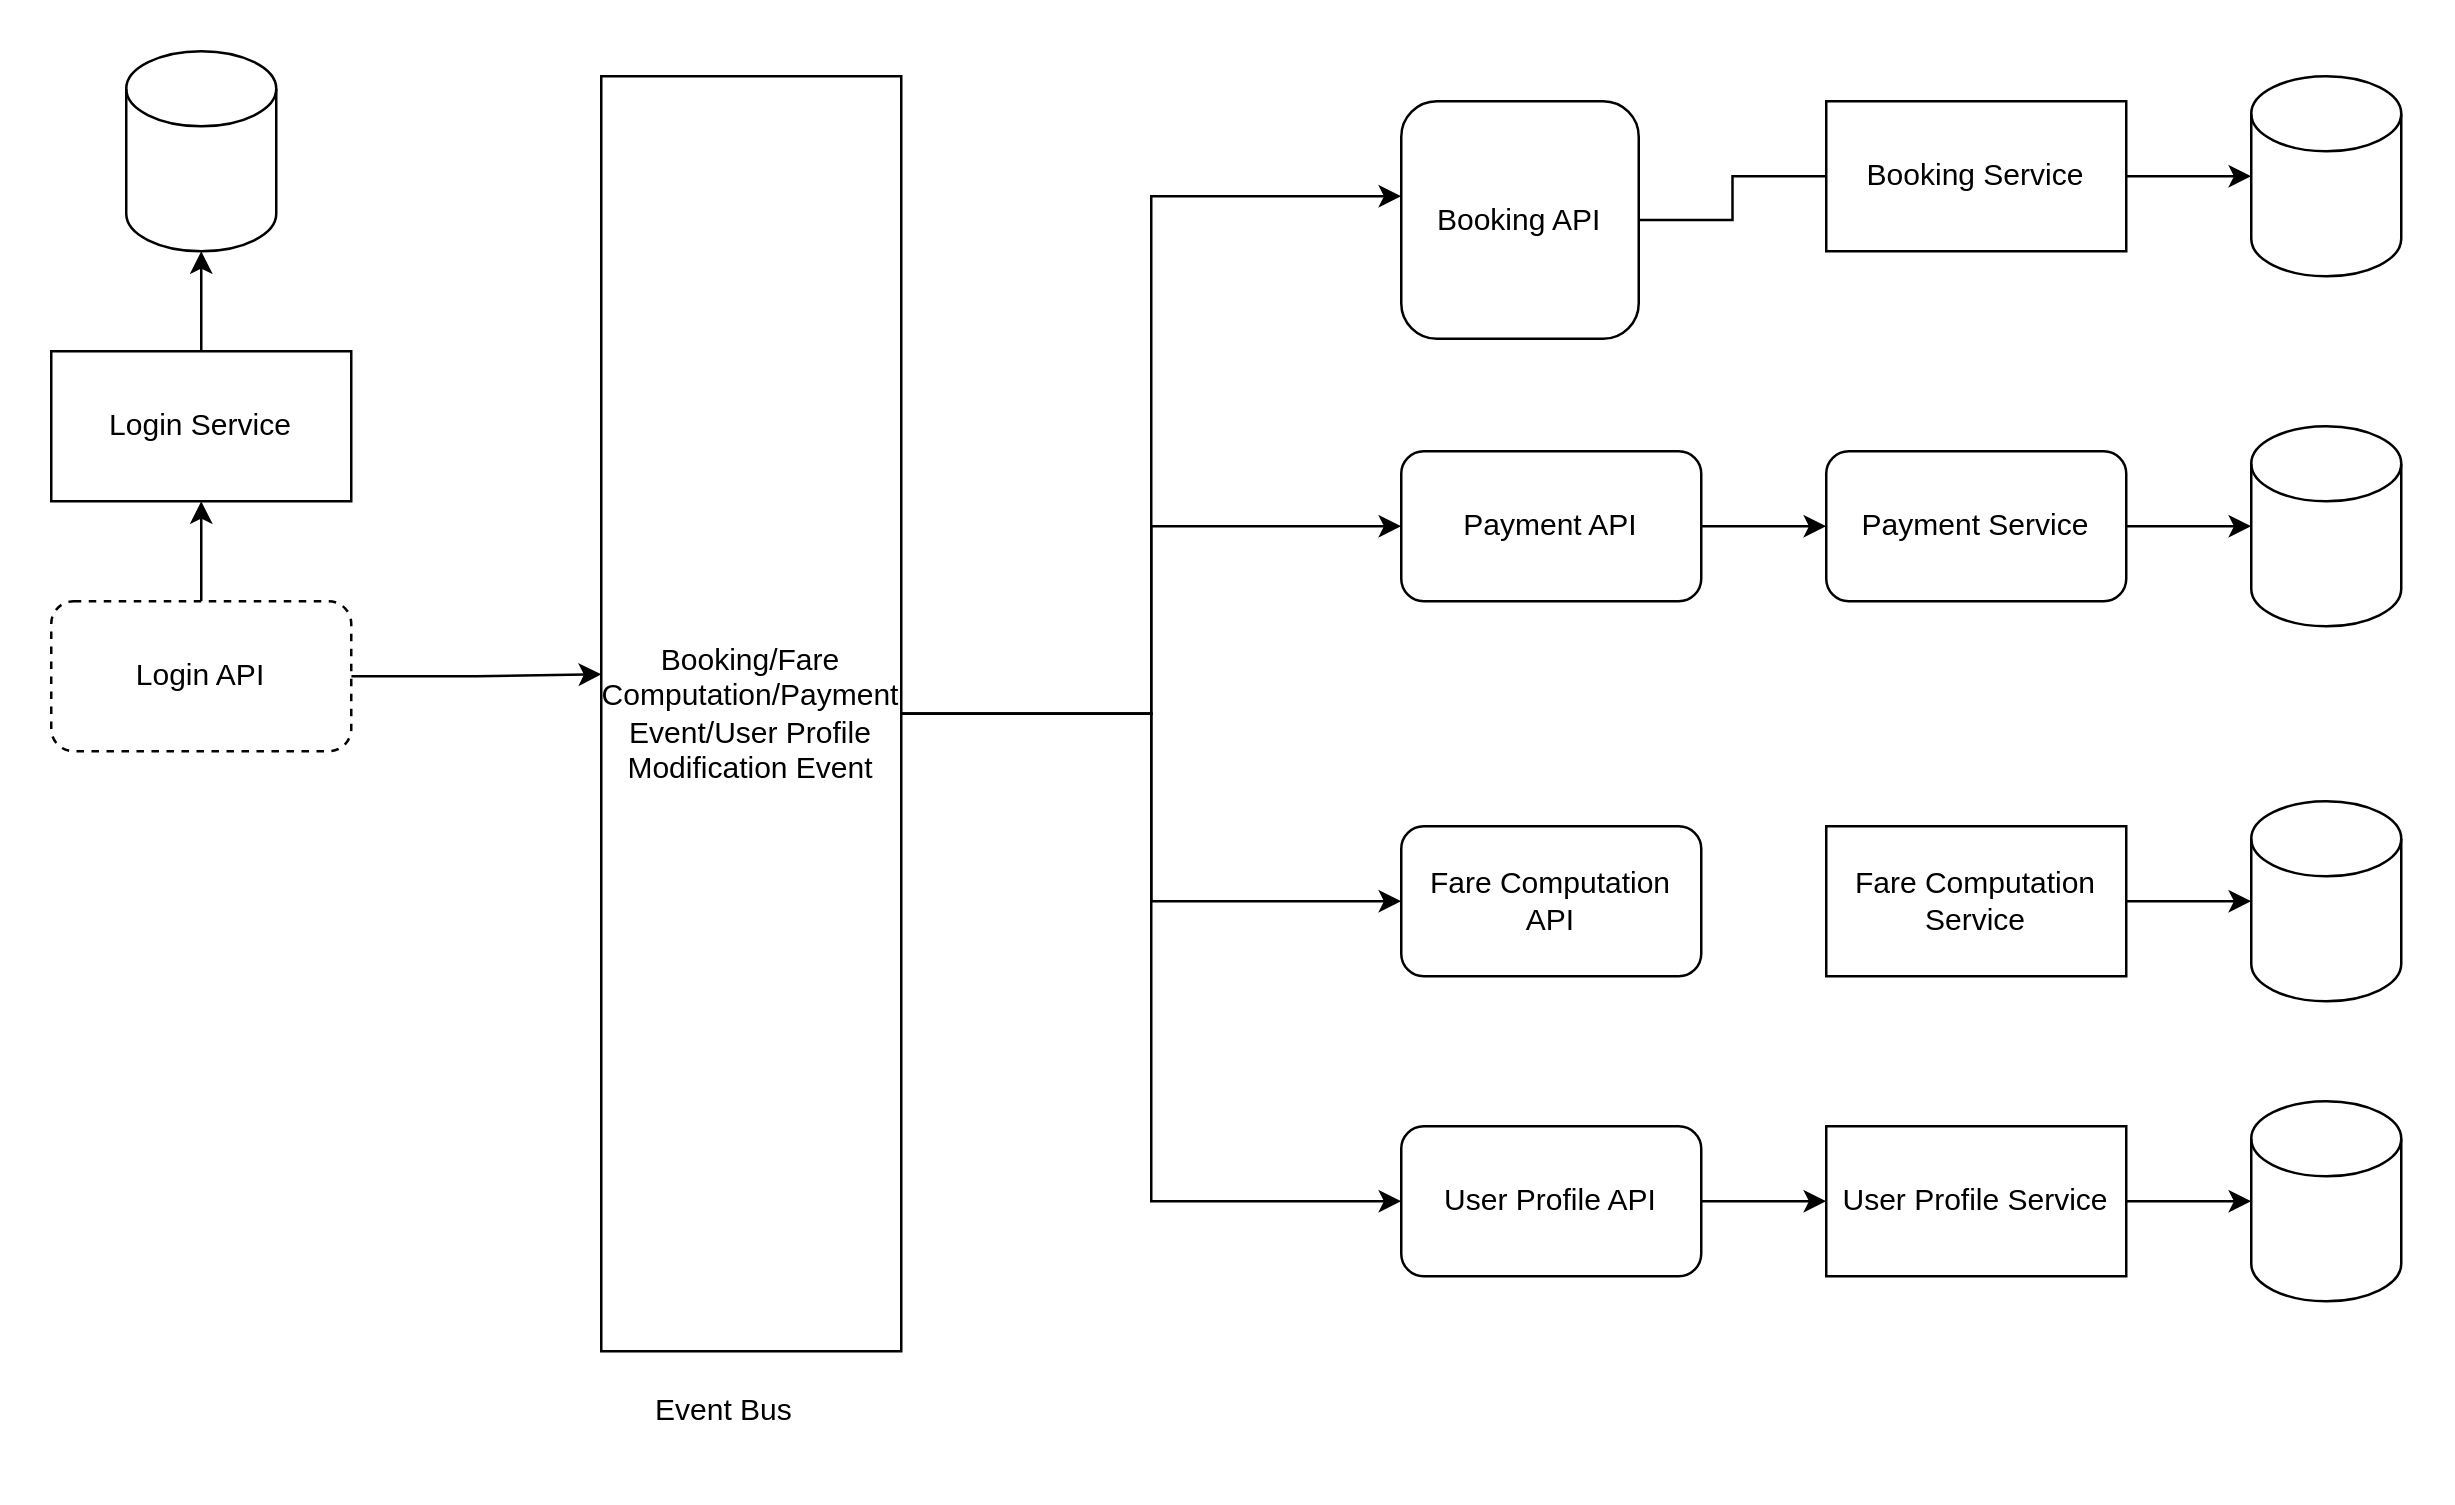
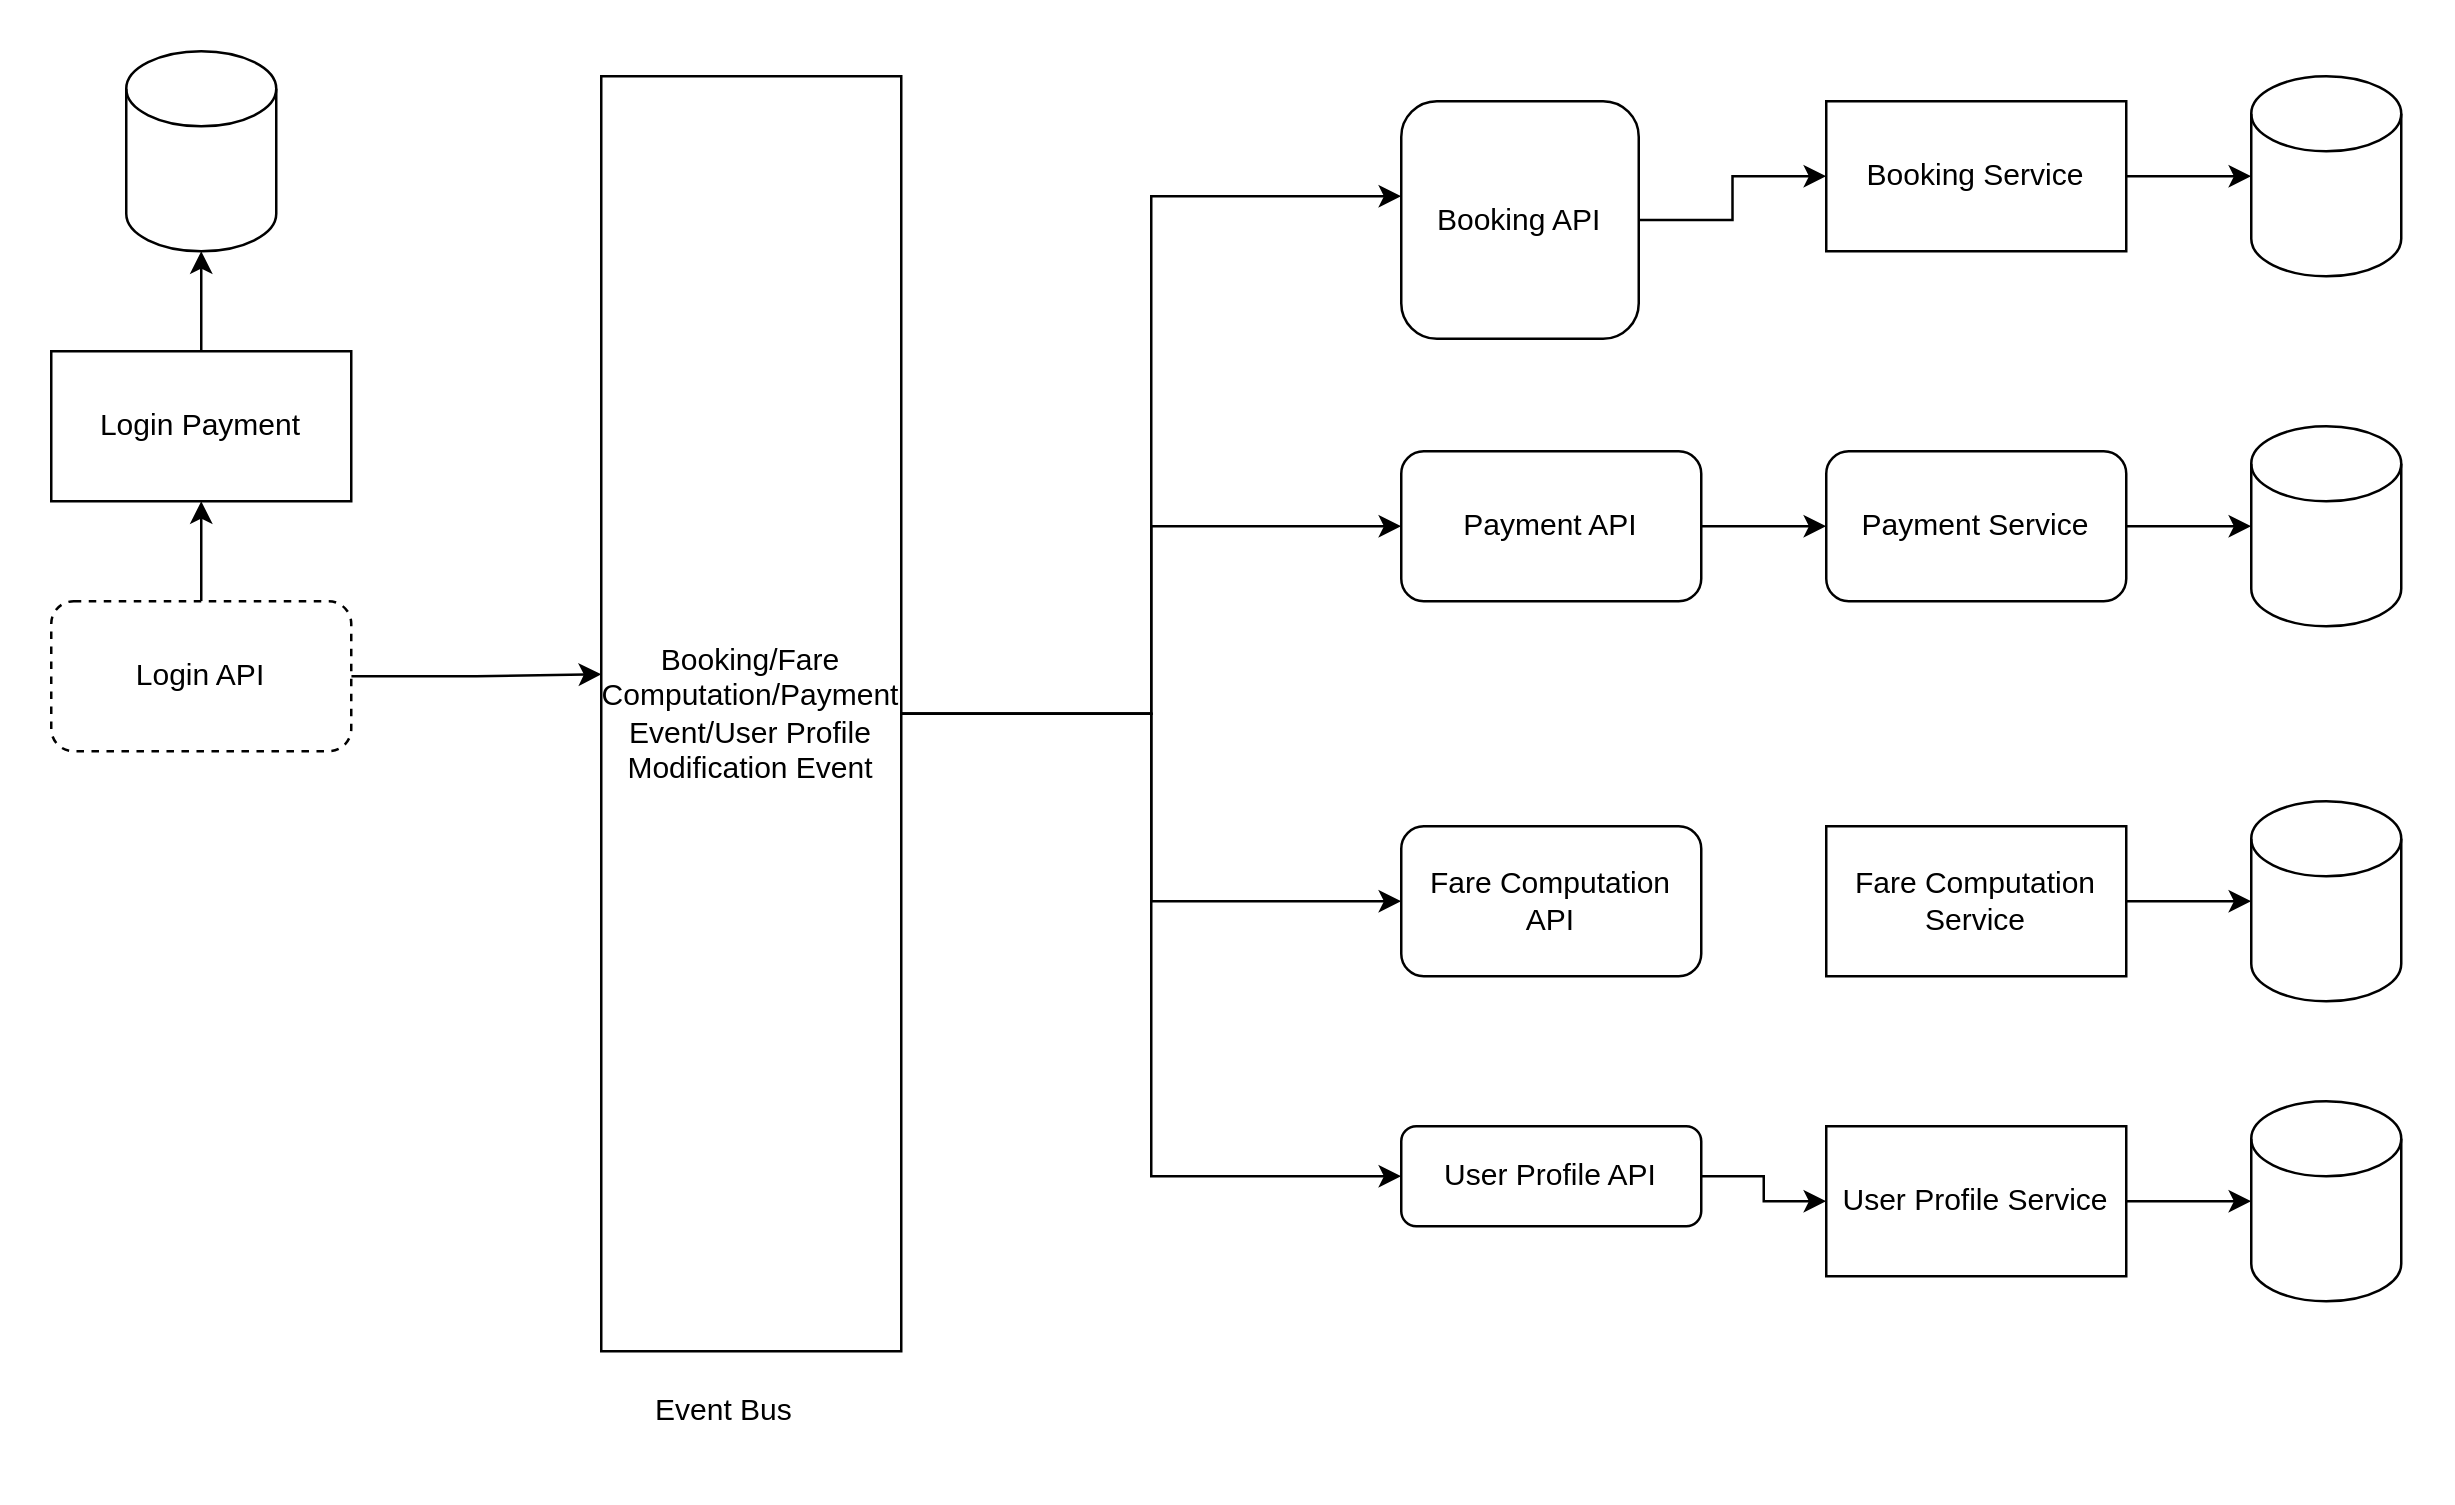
(1815, 176) -> (1808, 176)
(201, 426) -> (201, 426)
(1551, 1201) -> (1551, 1176)
